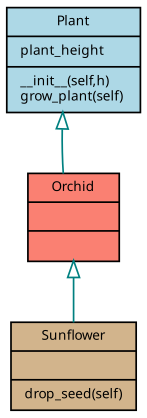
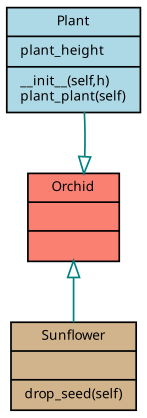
(72, 96) -> (74, 96)
(62, 151) -> (85, 134)
